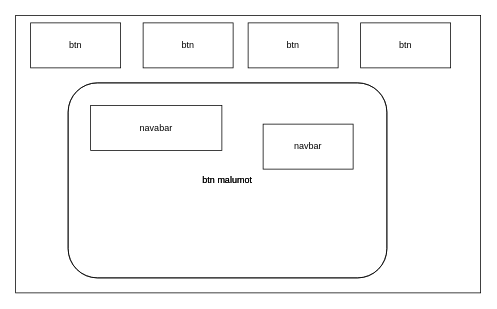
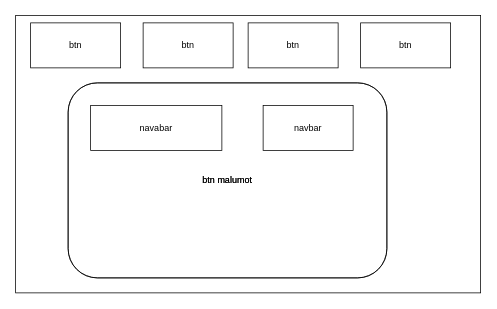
(308, 147) -> (308, 128)
